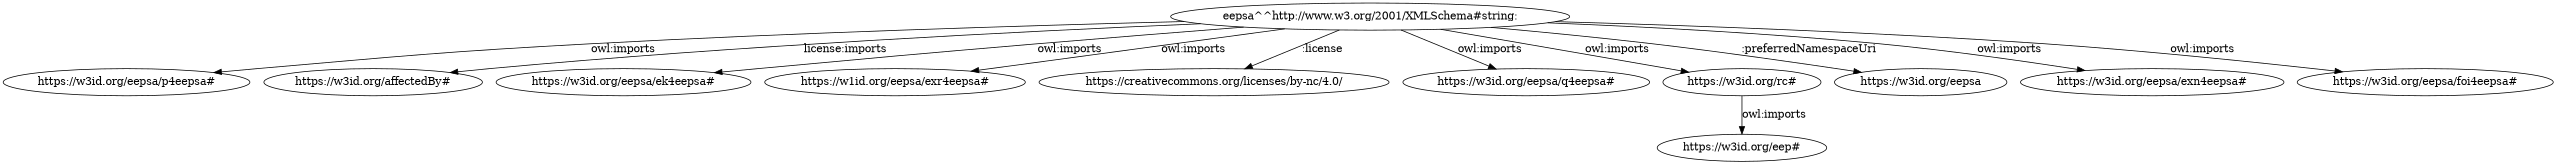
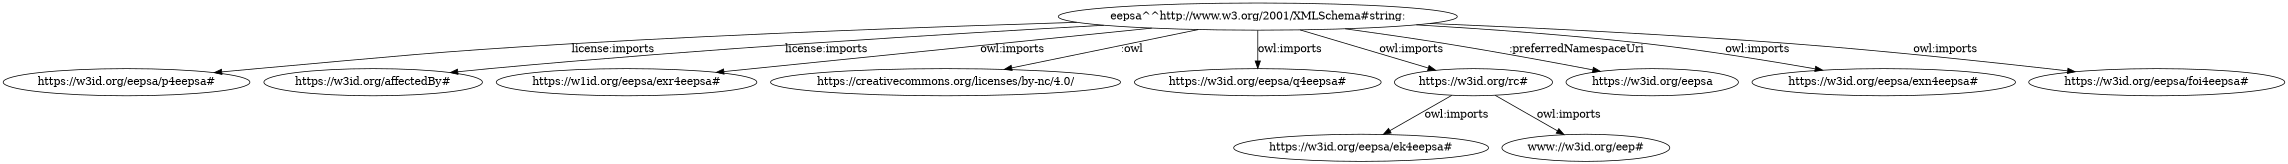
(983, 48) -> (1421, 113)
(623, 49) -> (613, 49)
(1322, 49) -> (1132, 49)
(1742, 148) -> (1586, 148)
